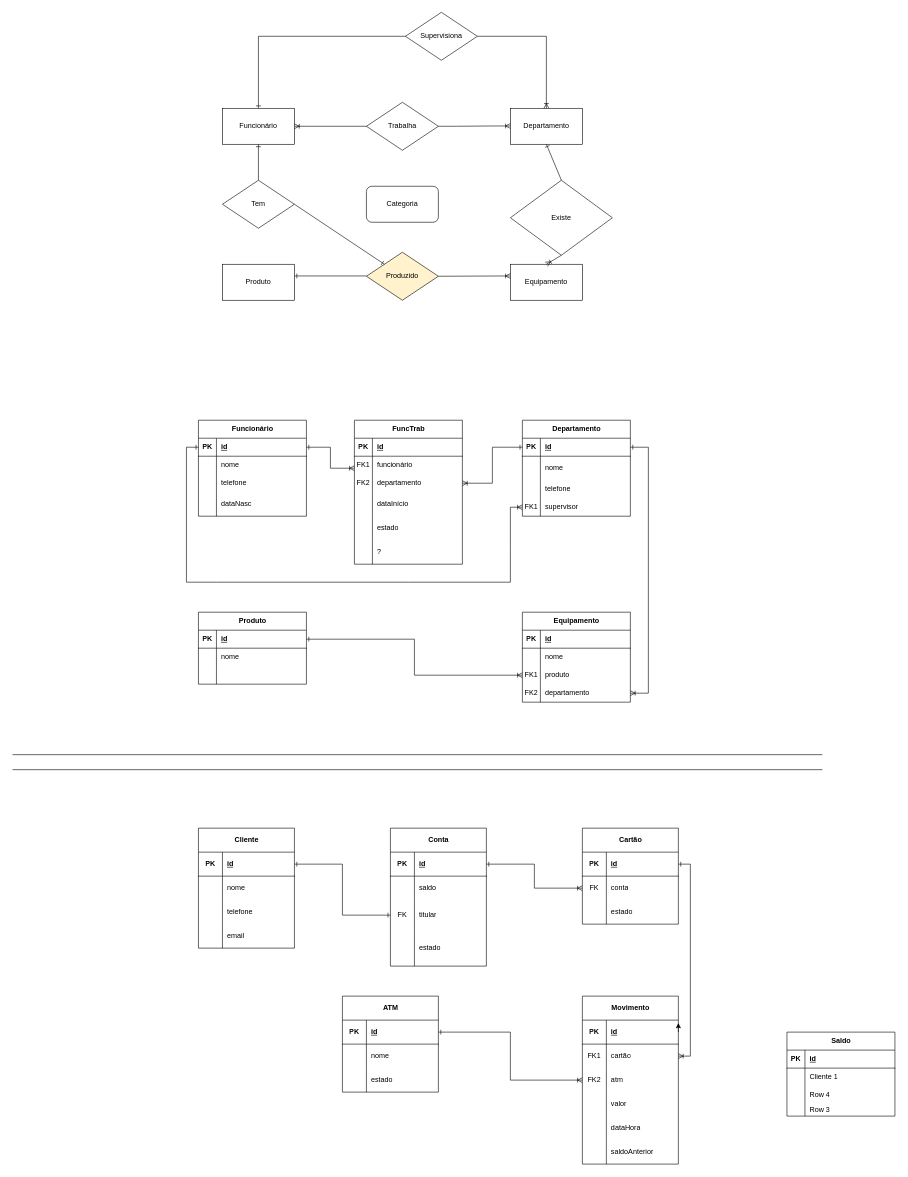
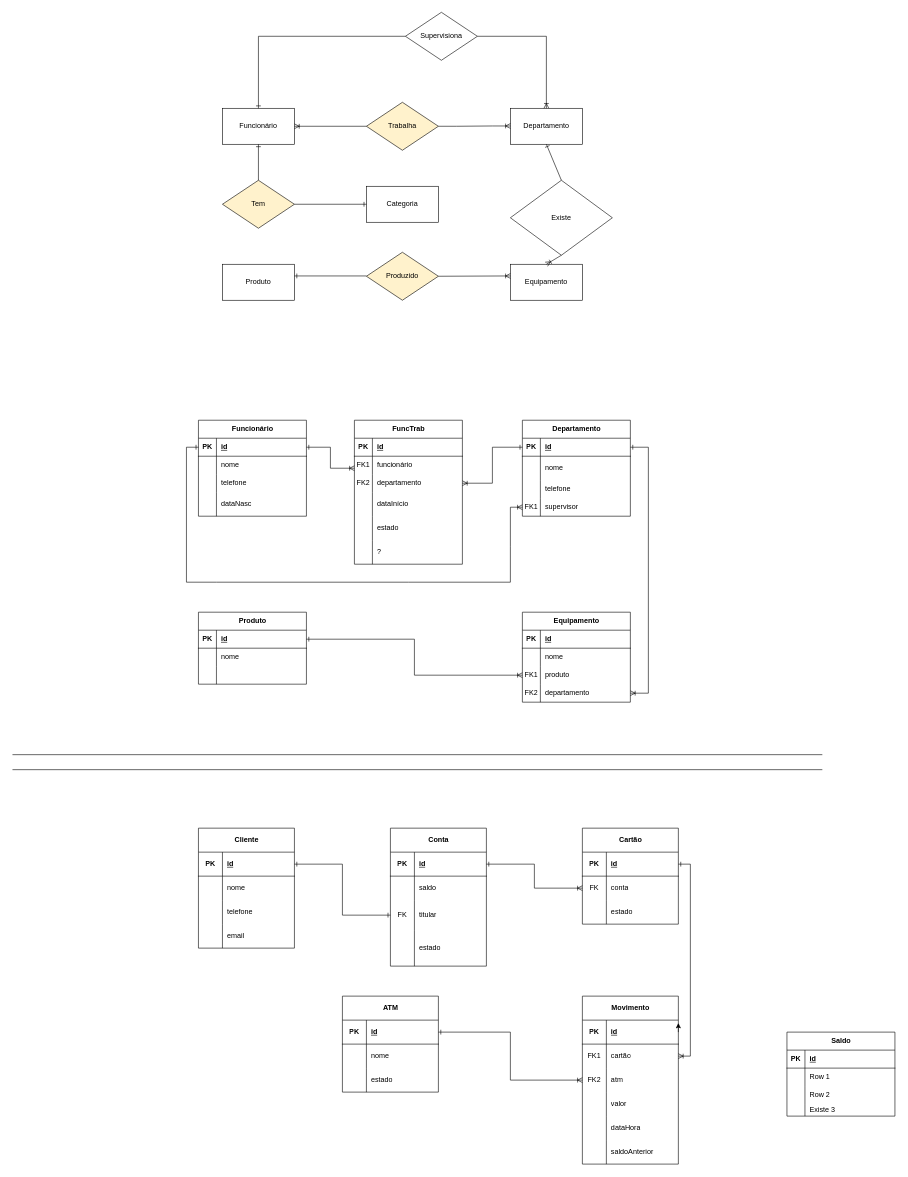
(402, 126) -> (402, 126)
(258, 204) -> (258, 204)
(402, 204) -> (402, 204)
(339, 234) -> (330, 204)
(825, 1077) -> (819, 1077)
(819, 1095) -> (819, 1095)
(819, 1110) -> (824, 1110)
